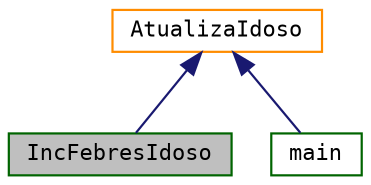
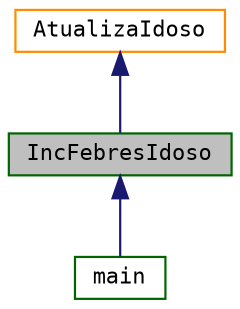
(274, 102) -> (120, 228)
